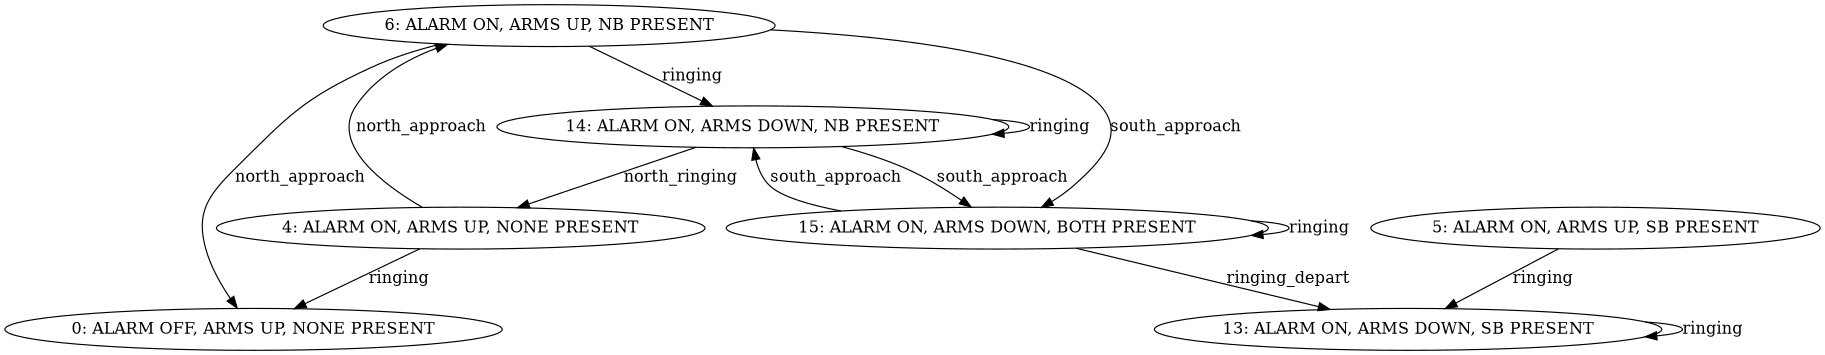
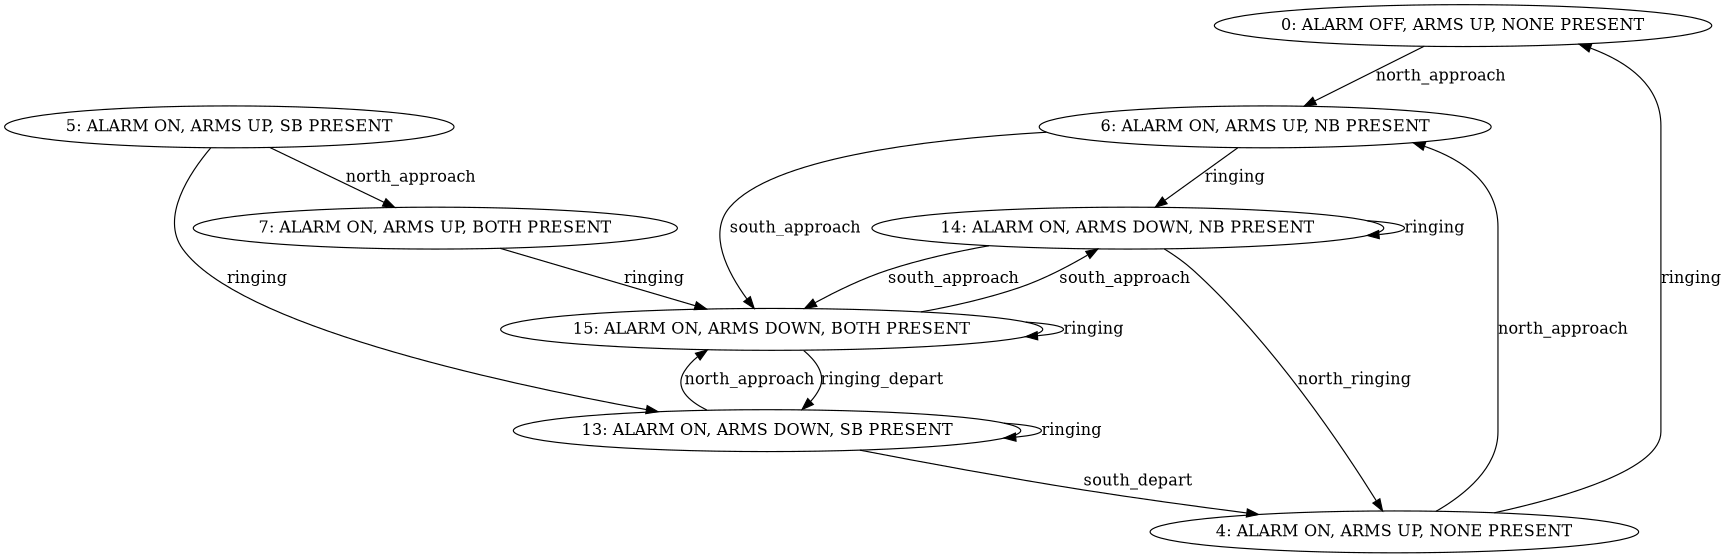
(270, 134) -> (1369, 74)
none -> (435, 228)
none -> (682, 387)
none -> (1053, 485)
